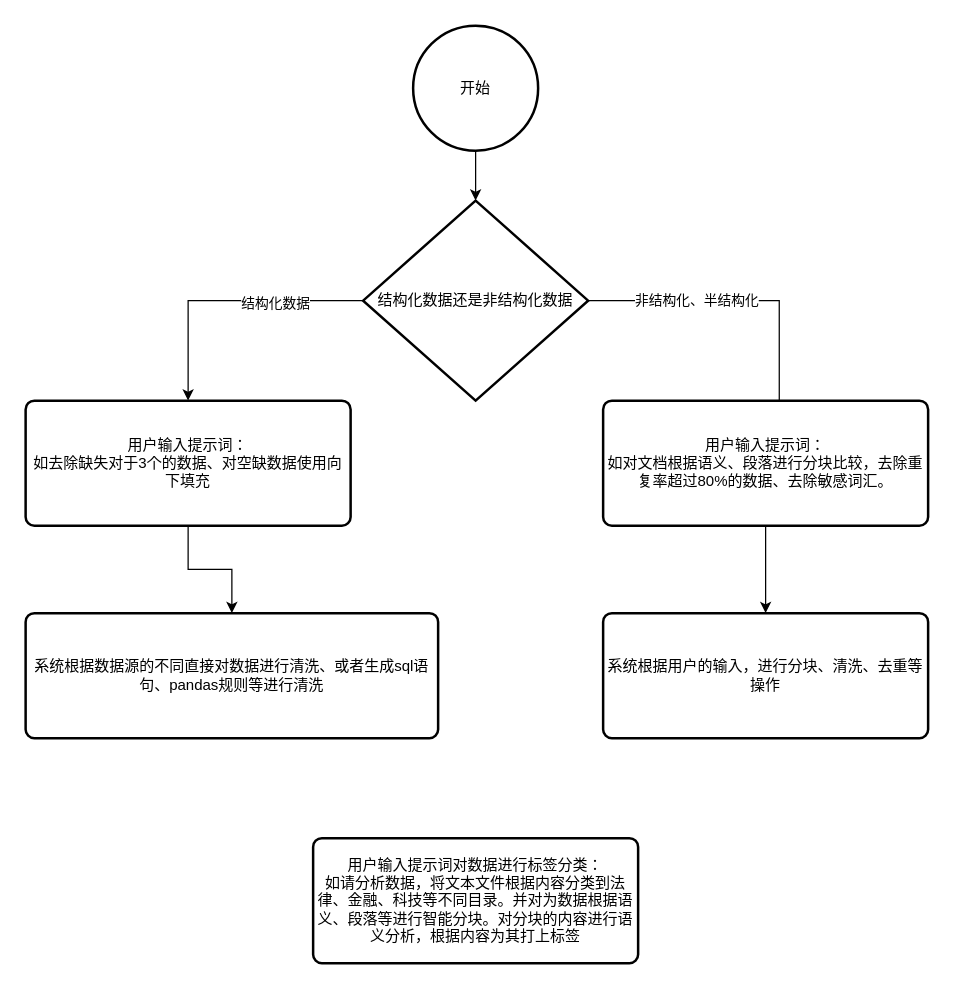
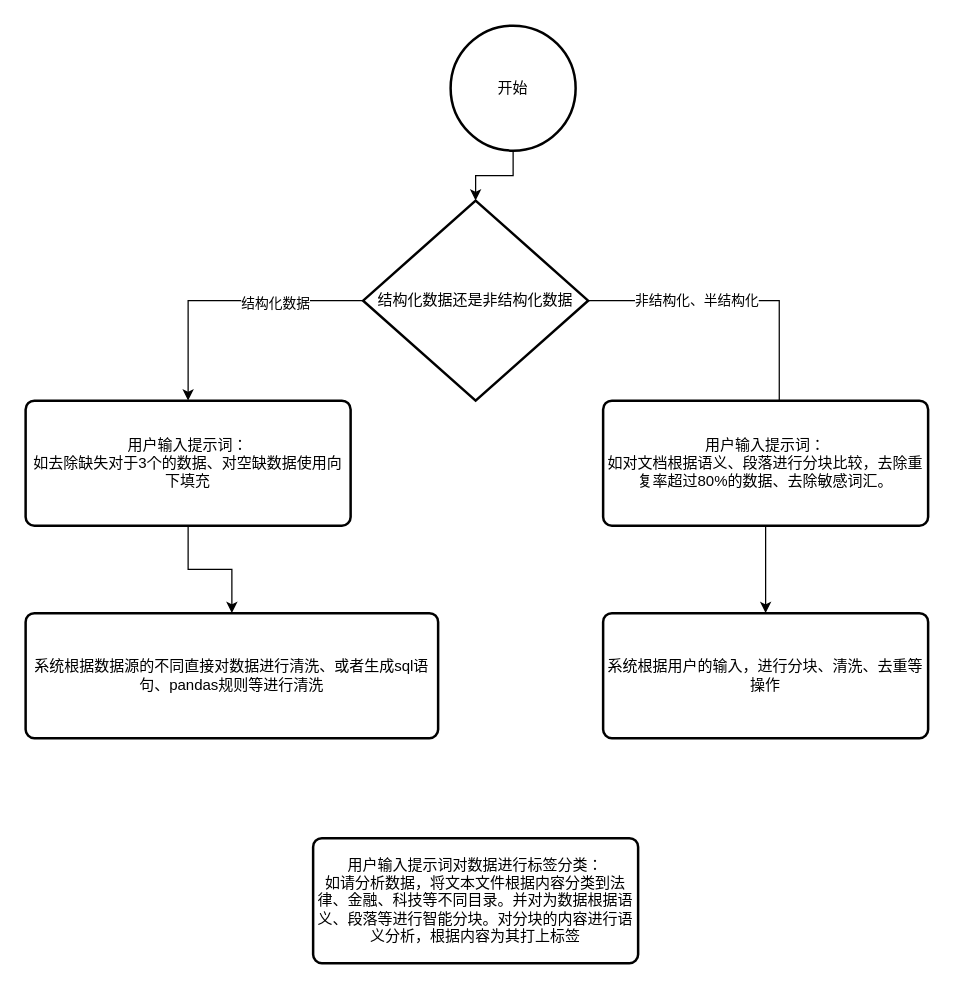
(476, 88) -> (513, 88)
